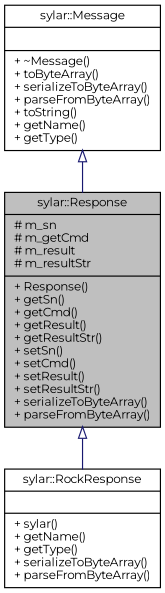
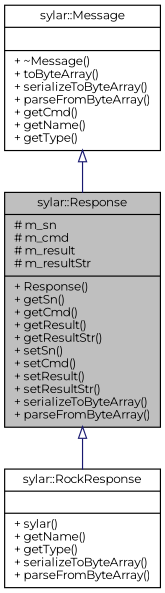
(46, 113) -> (46, 113)
(52, 238) -> (42, 238)
